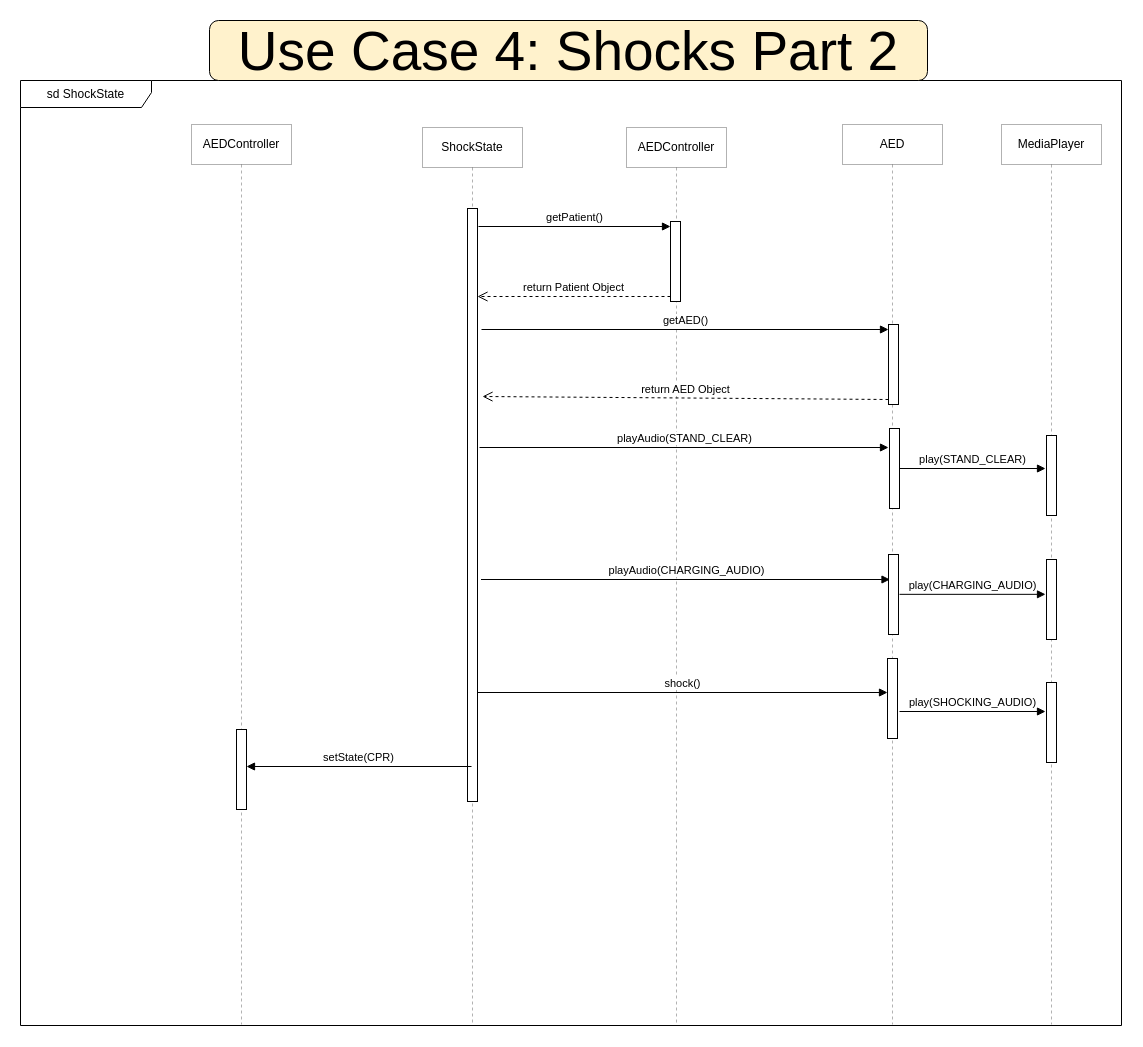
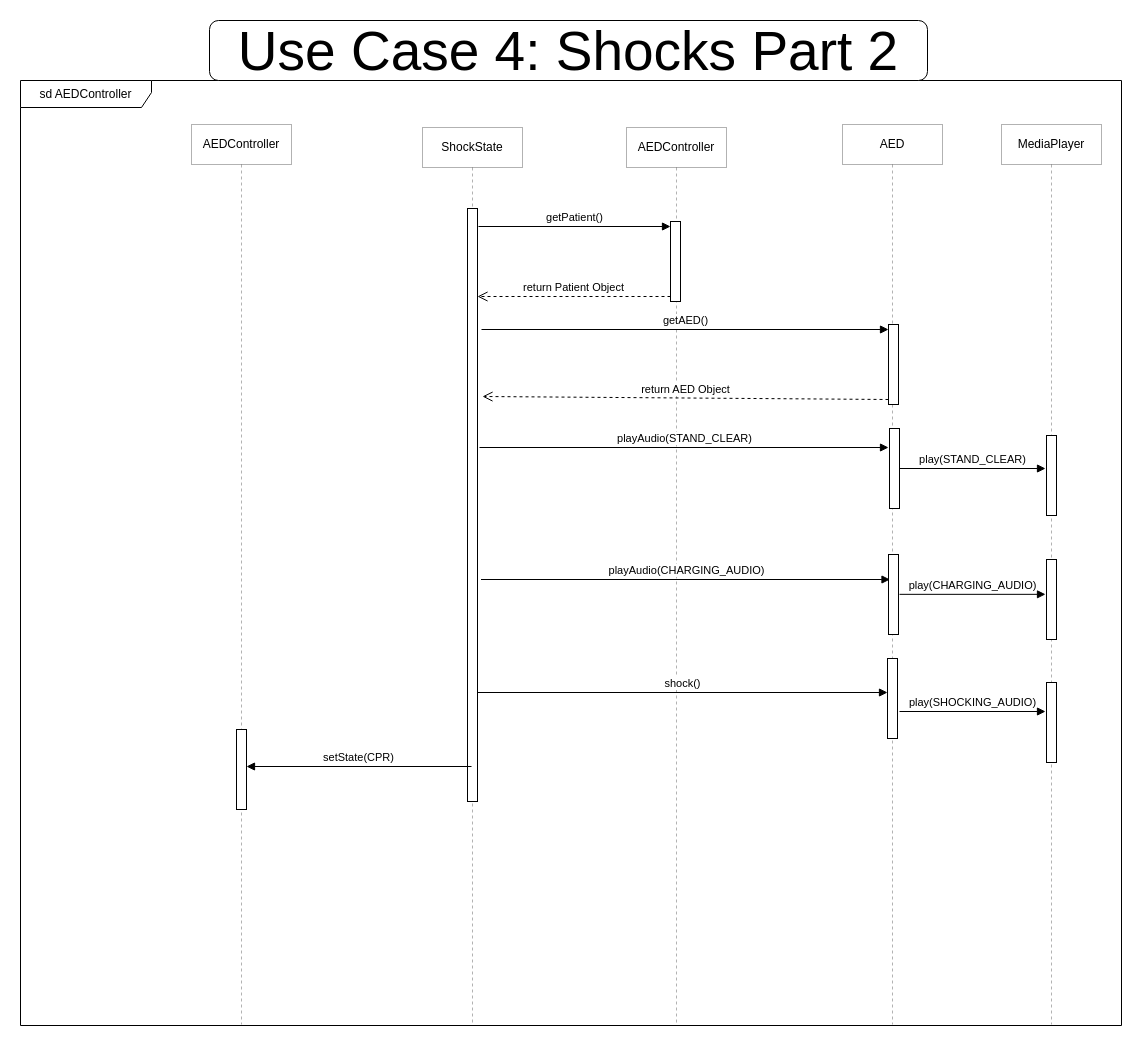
(569, 51) -> (569, 51)
(86, 95) -> (86, 95)
